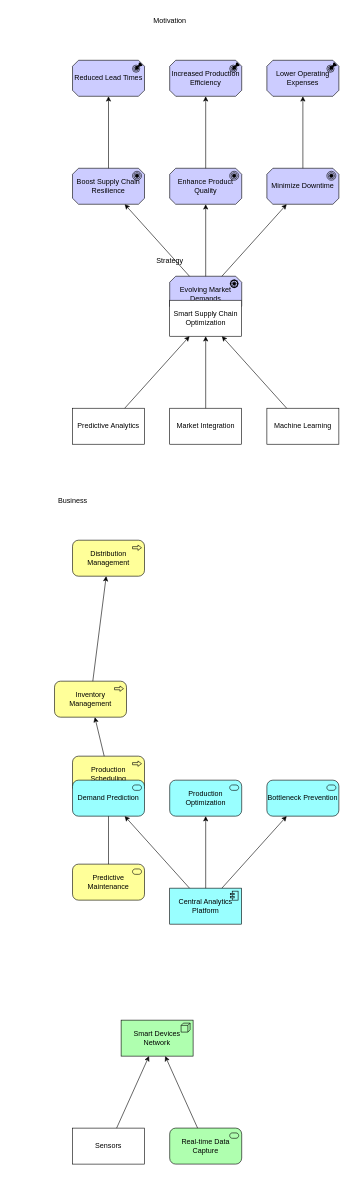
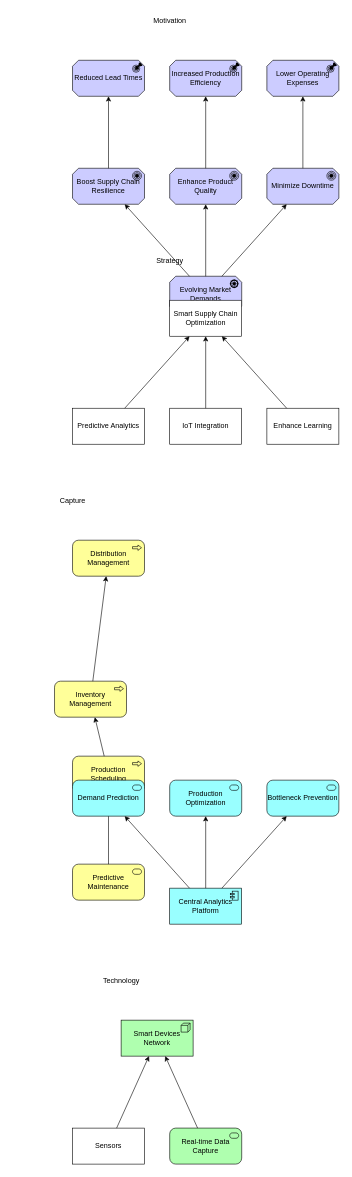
(206, 426) -> (206, 426)
(303, 426) -> (303, 426)
(73, 501) -> (73, 501)
none -> (121, 981)
